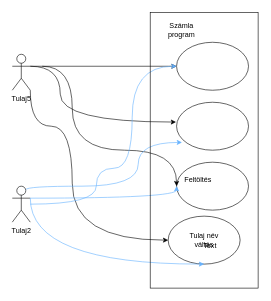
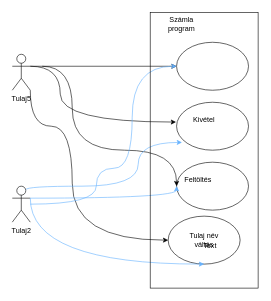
(182, 30) -> (182, 24)
none -> (204, 120)
